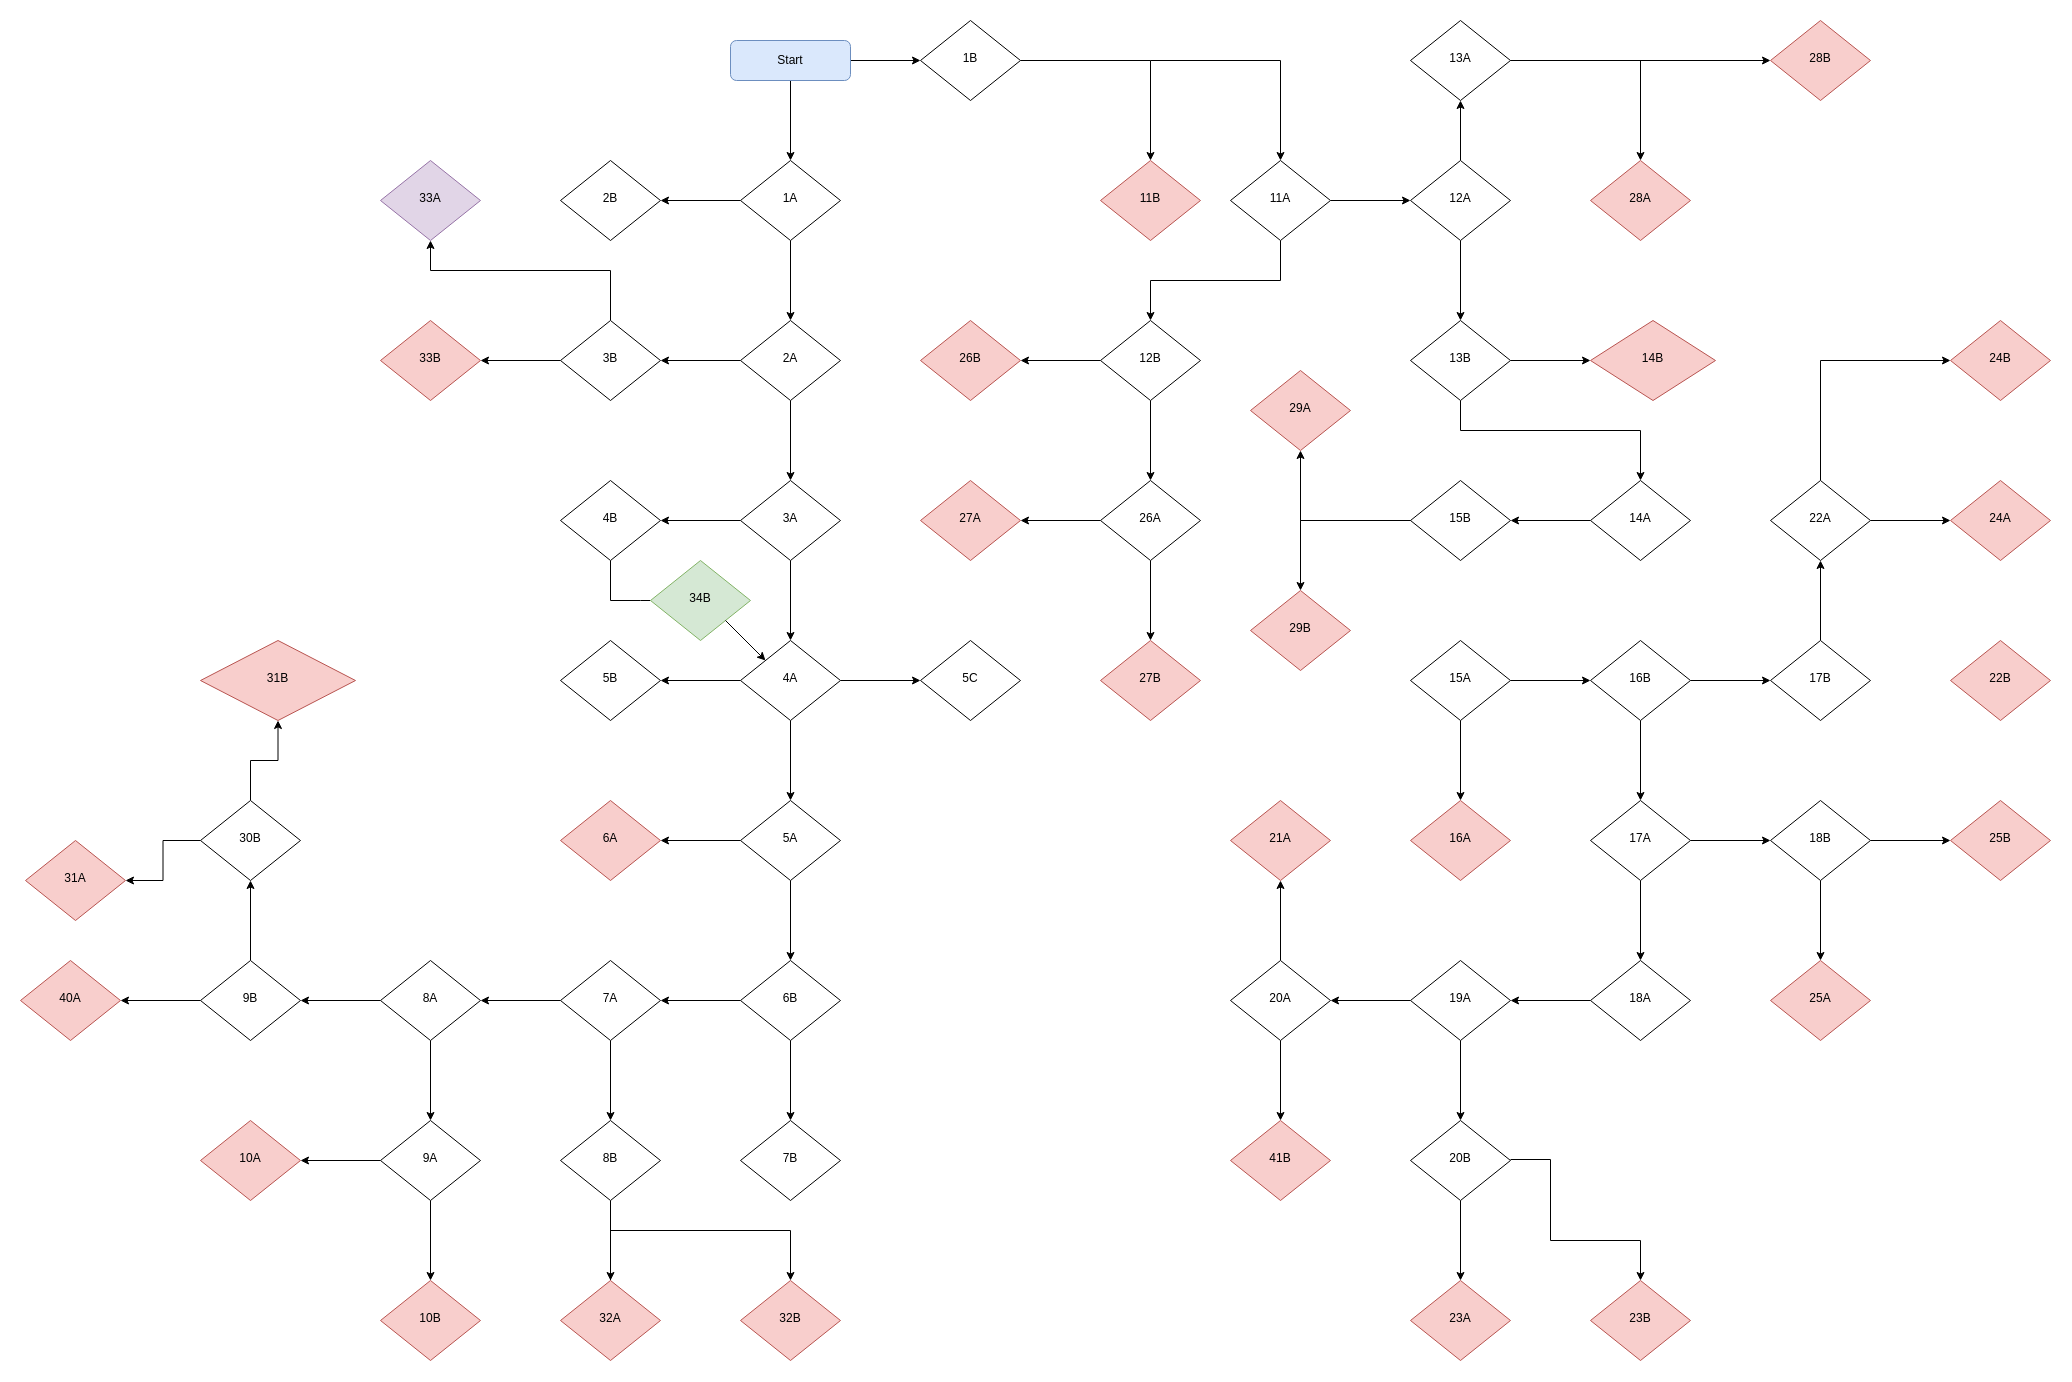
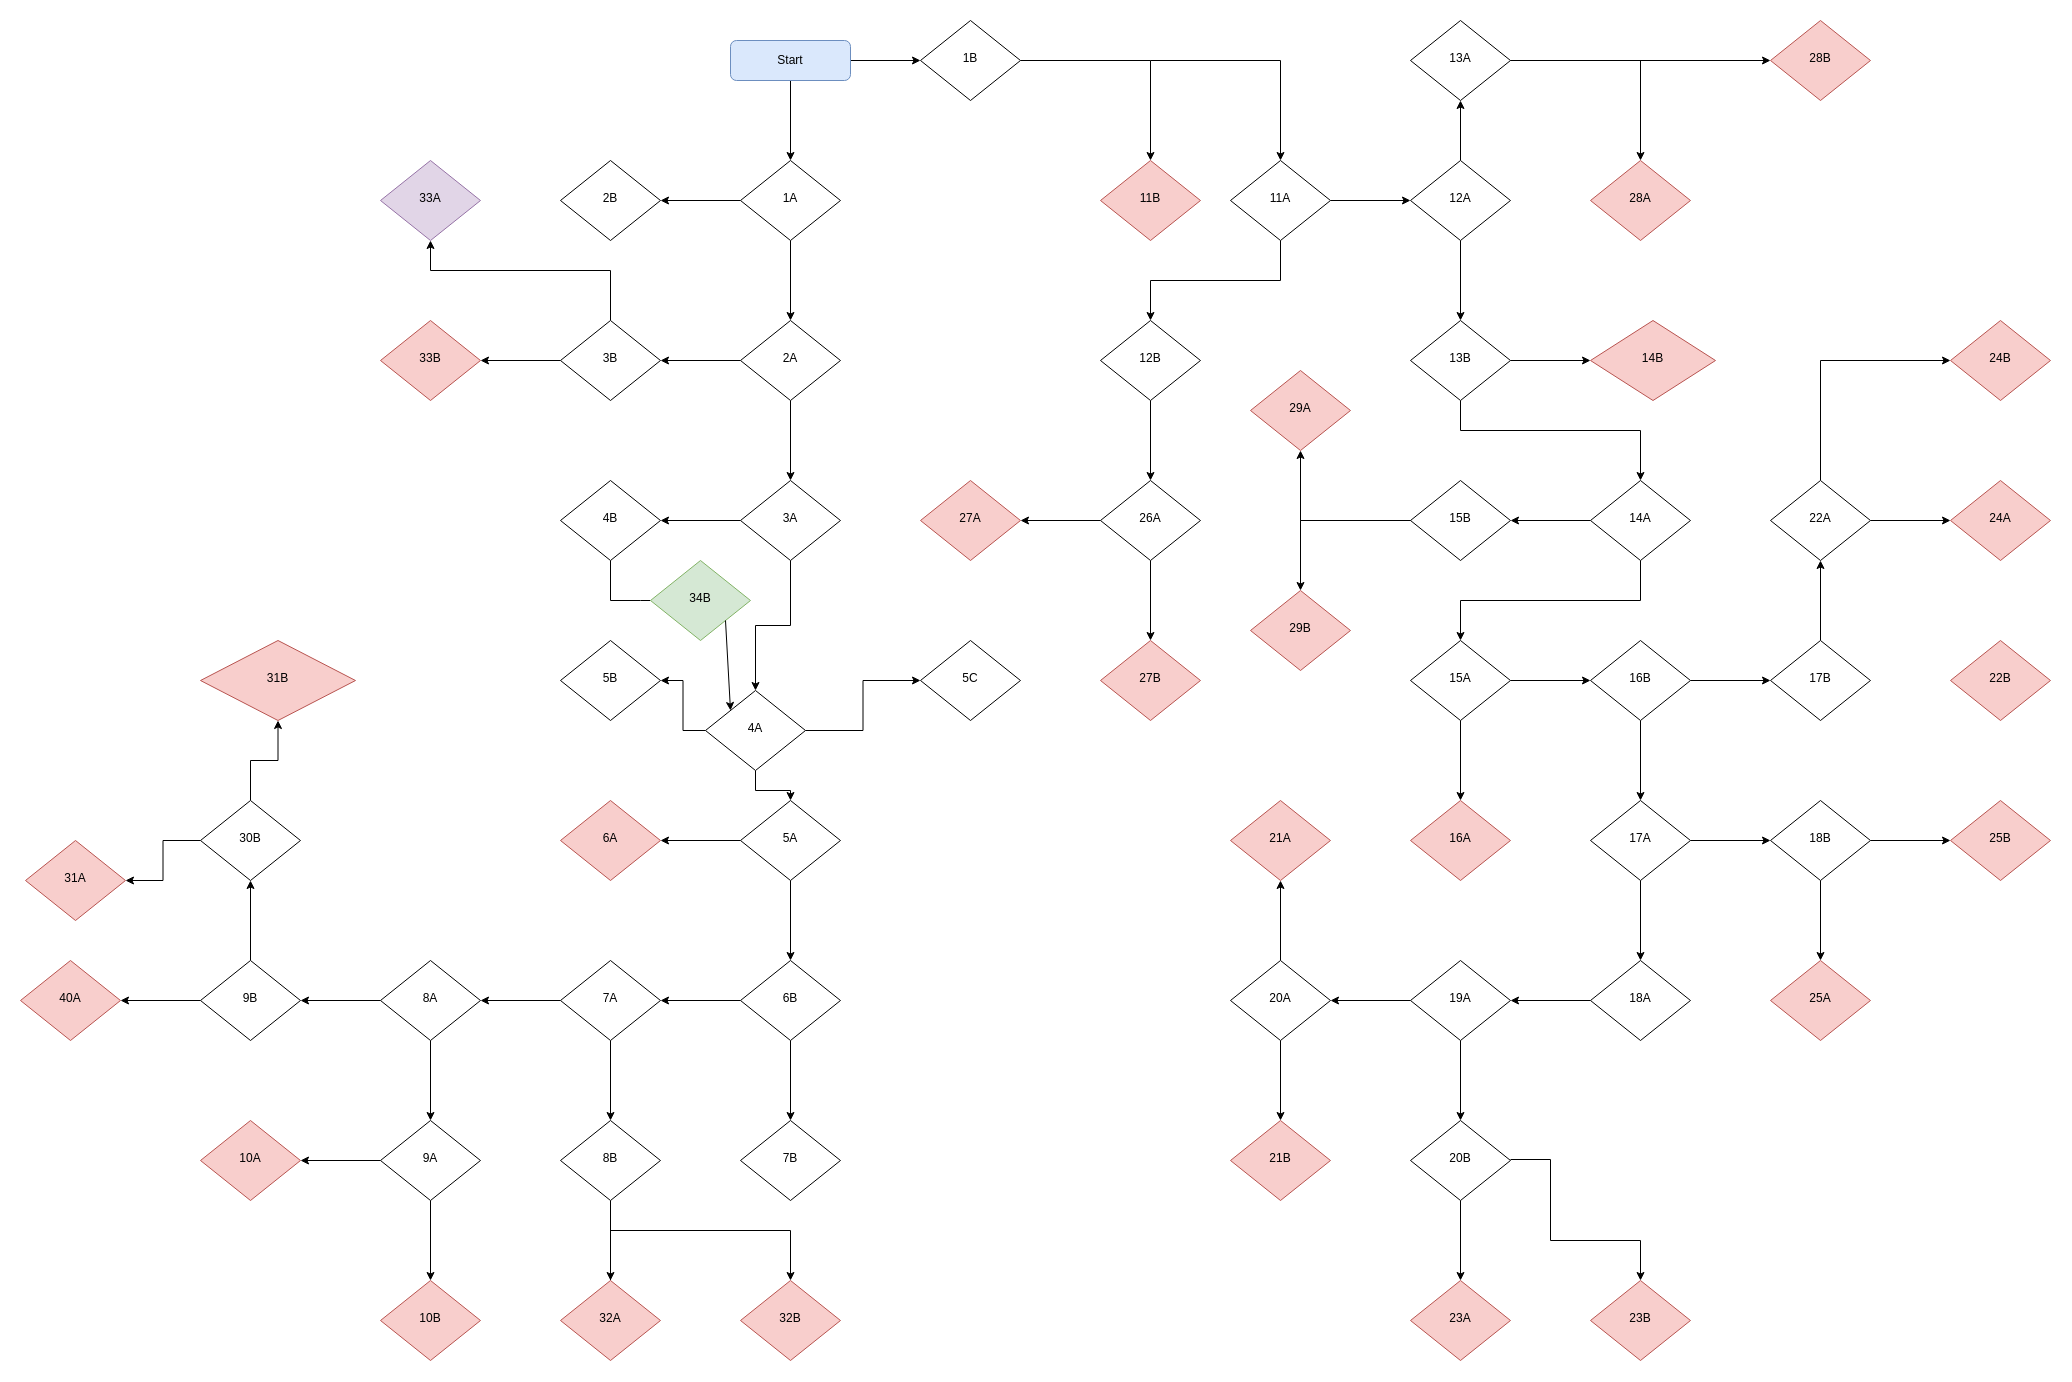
(971, 361) -> none
(1064, 361) -> none
none -> (1555, 601)
(791, 681) -> (756, 731)
(1281, 1159) -> (1281, 1159)
